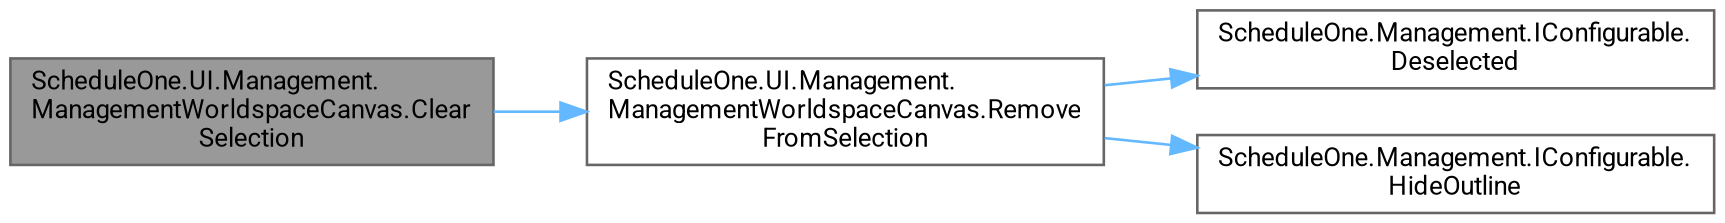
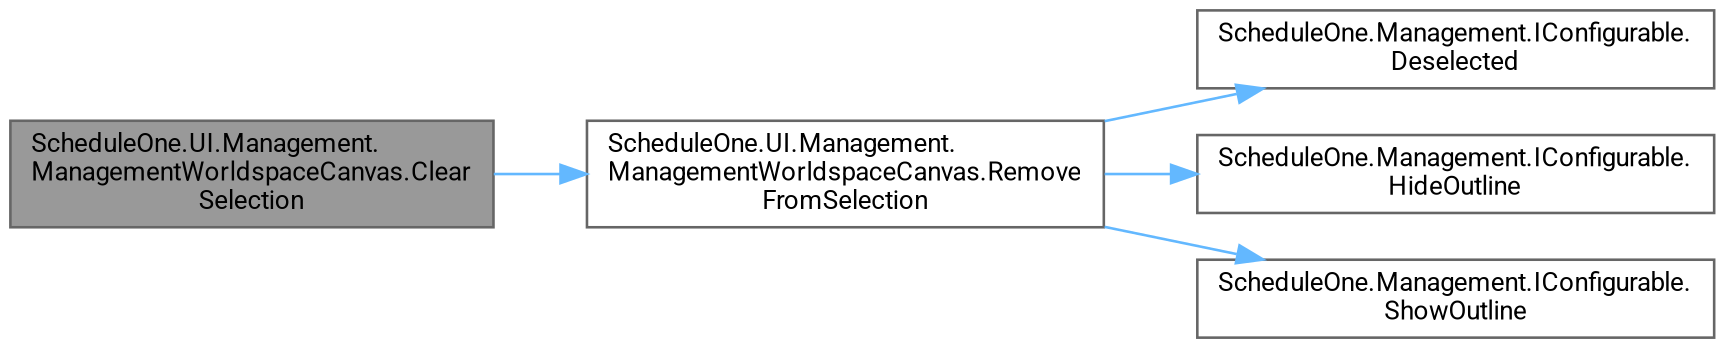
none -> (1456, 299)
